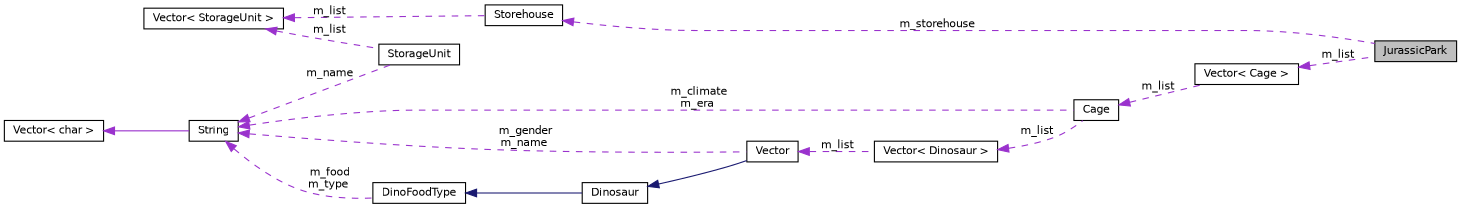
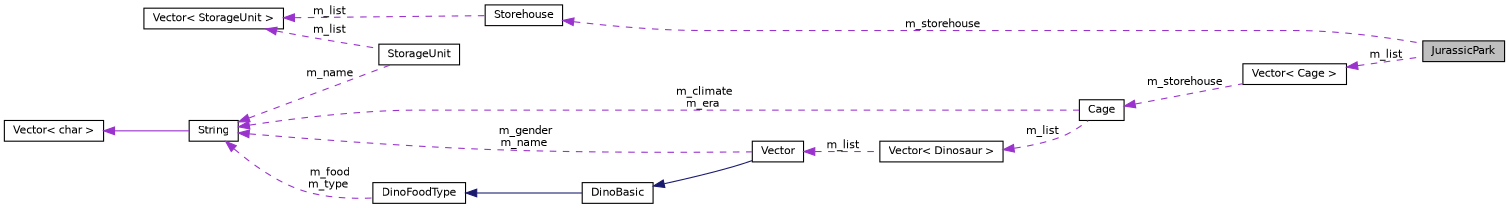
(1157, 87) -> (1183, 82)
(615, 193) -> (618, 193)
